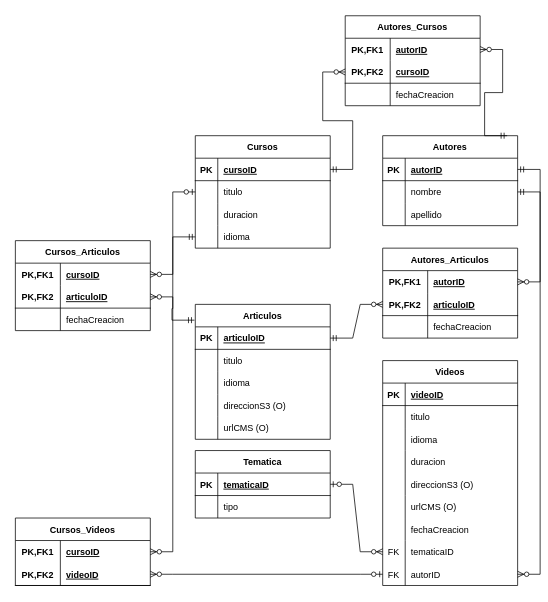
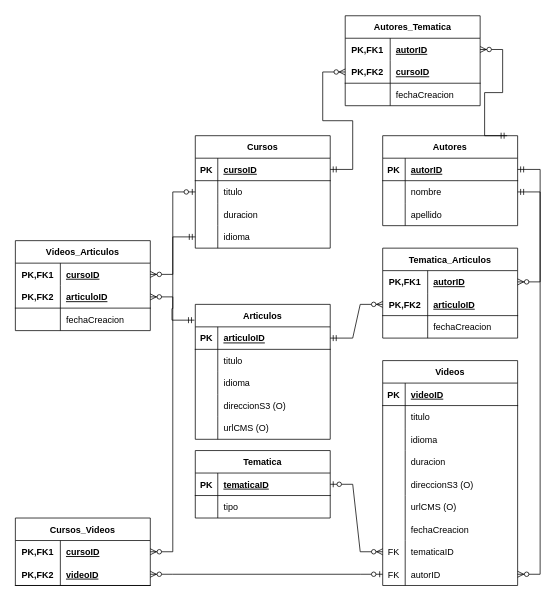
(413, 27) -> (413, 27)
(83, 252) -> (83, 252)
(450, 260) -> (450, 260)
